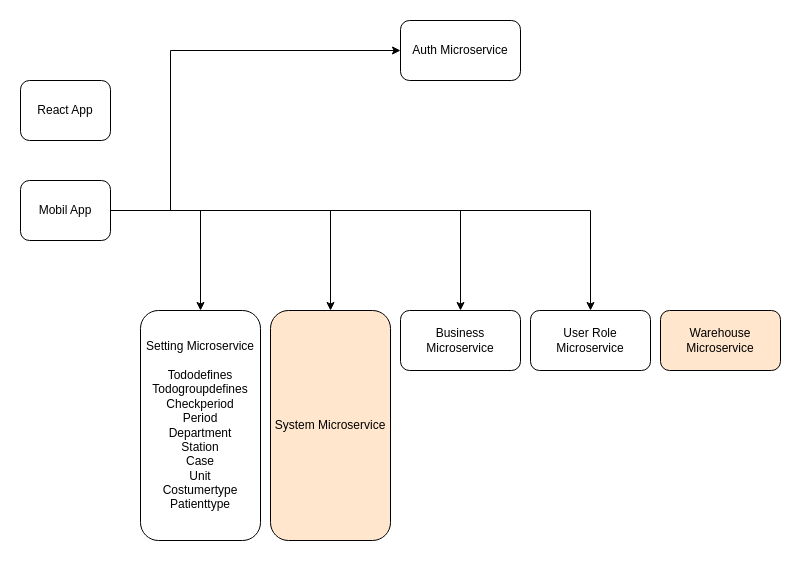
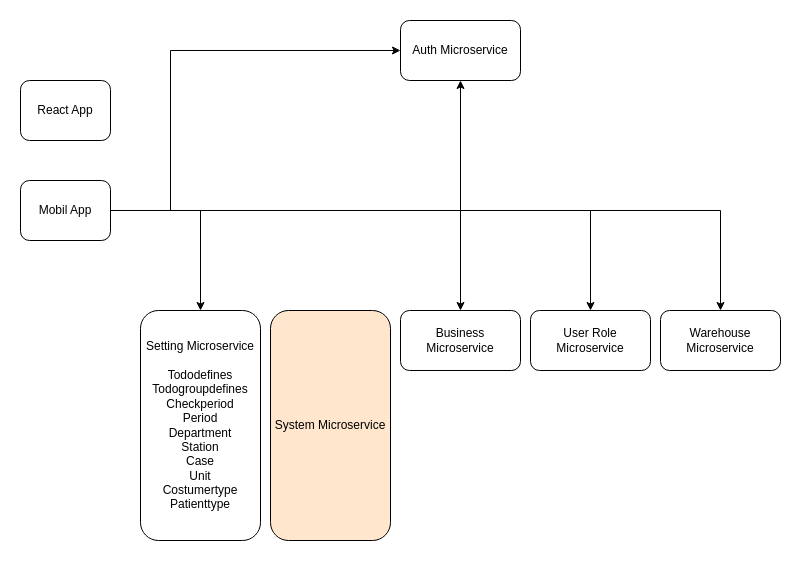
none -> (703, 211)
(331, 258) -> (461, 148)
(721, 341) -> (721, 341)
